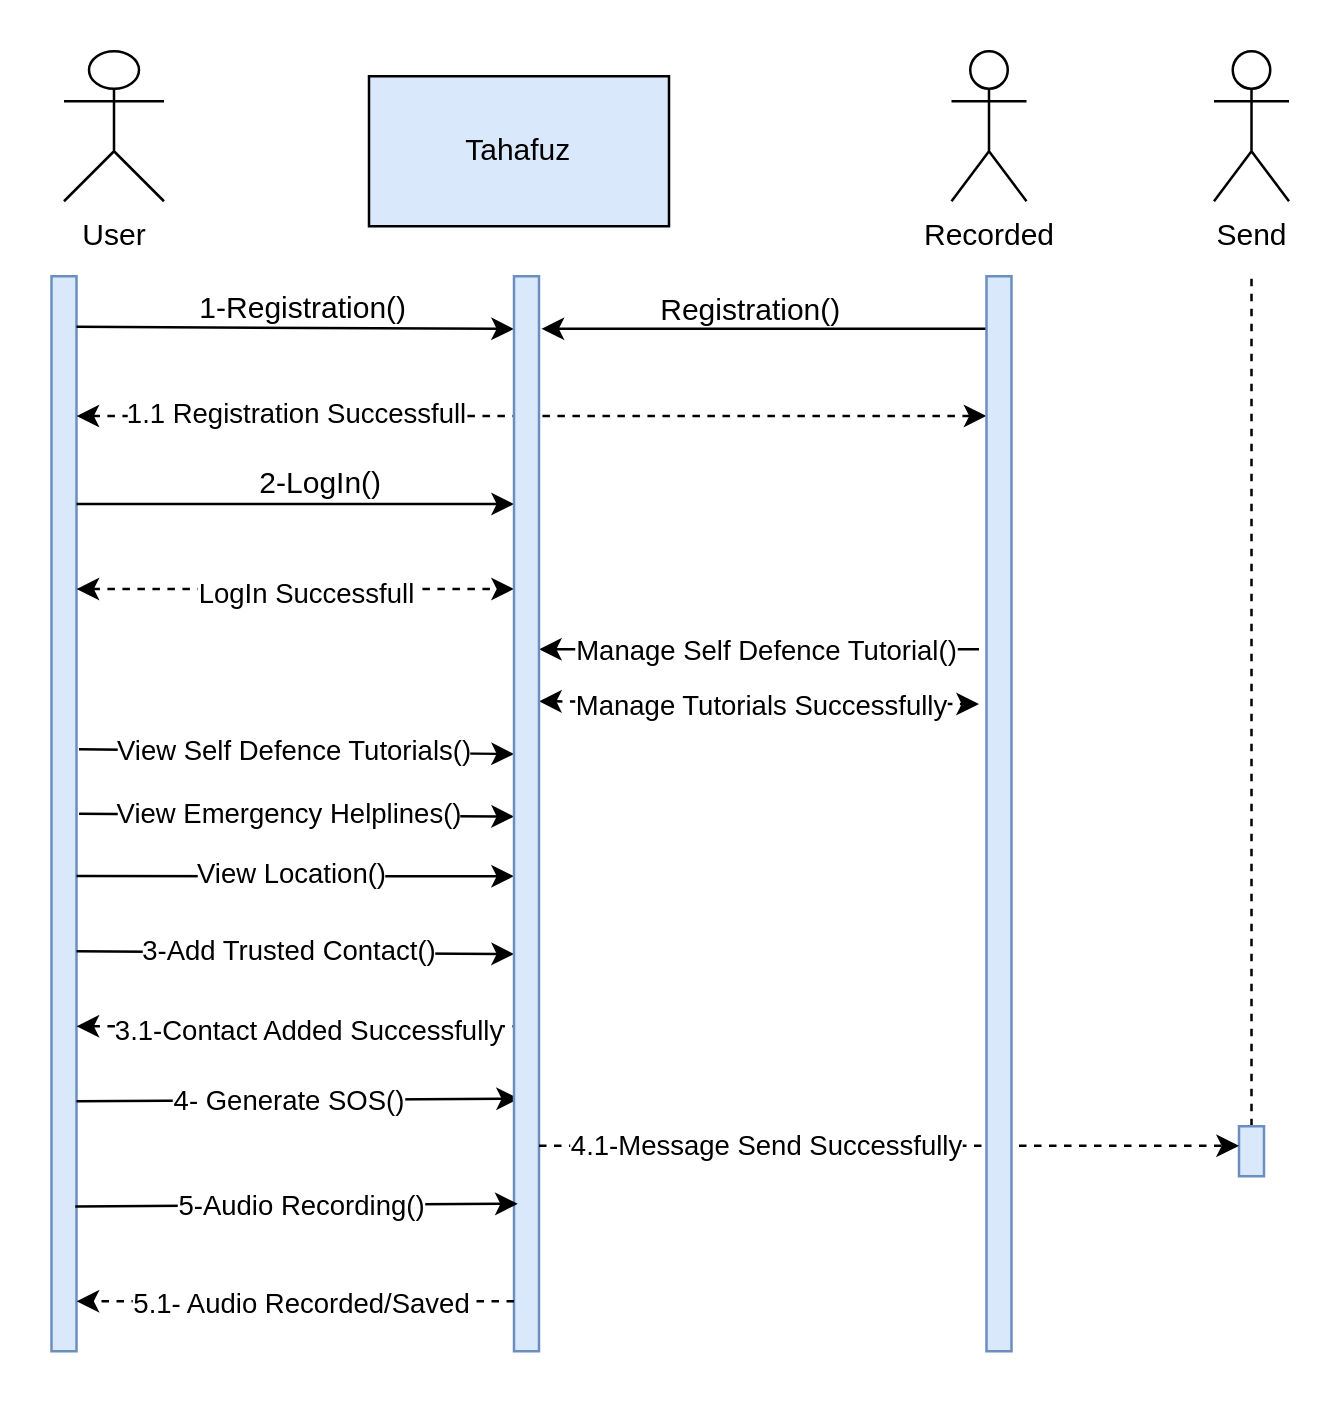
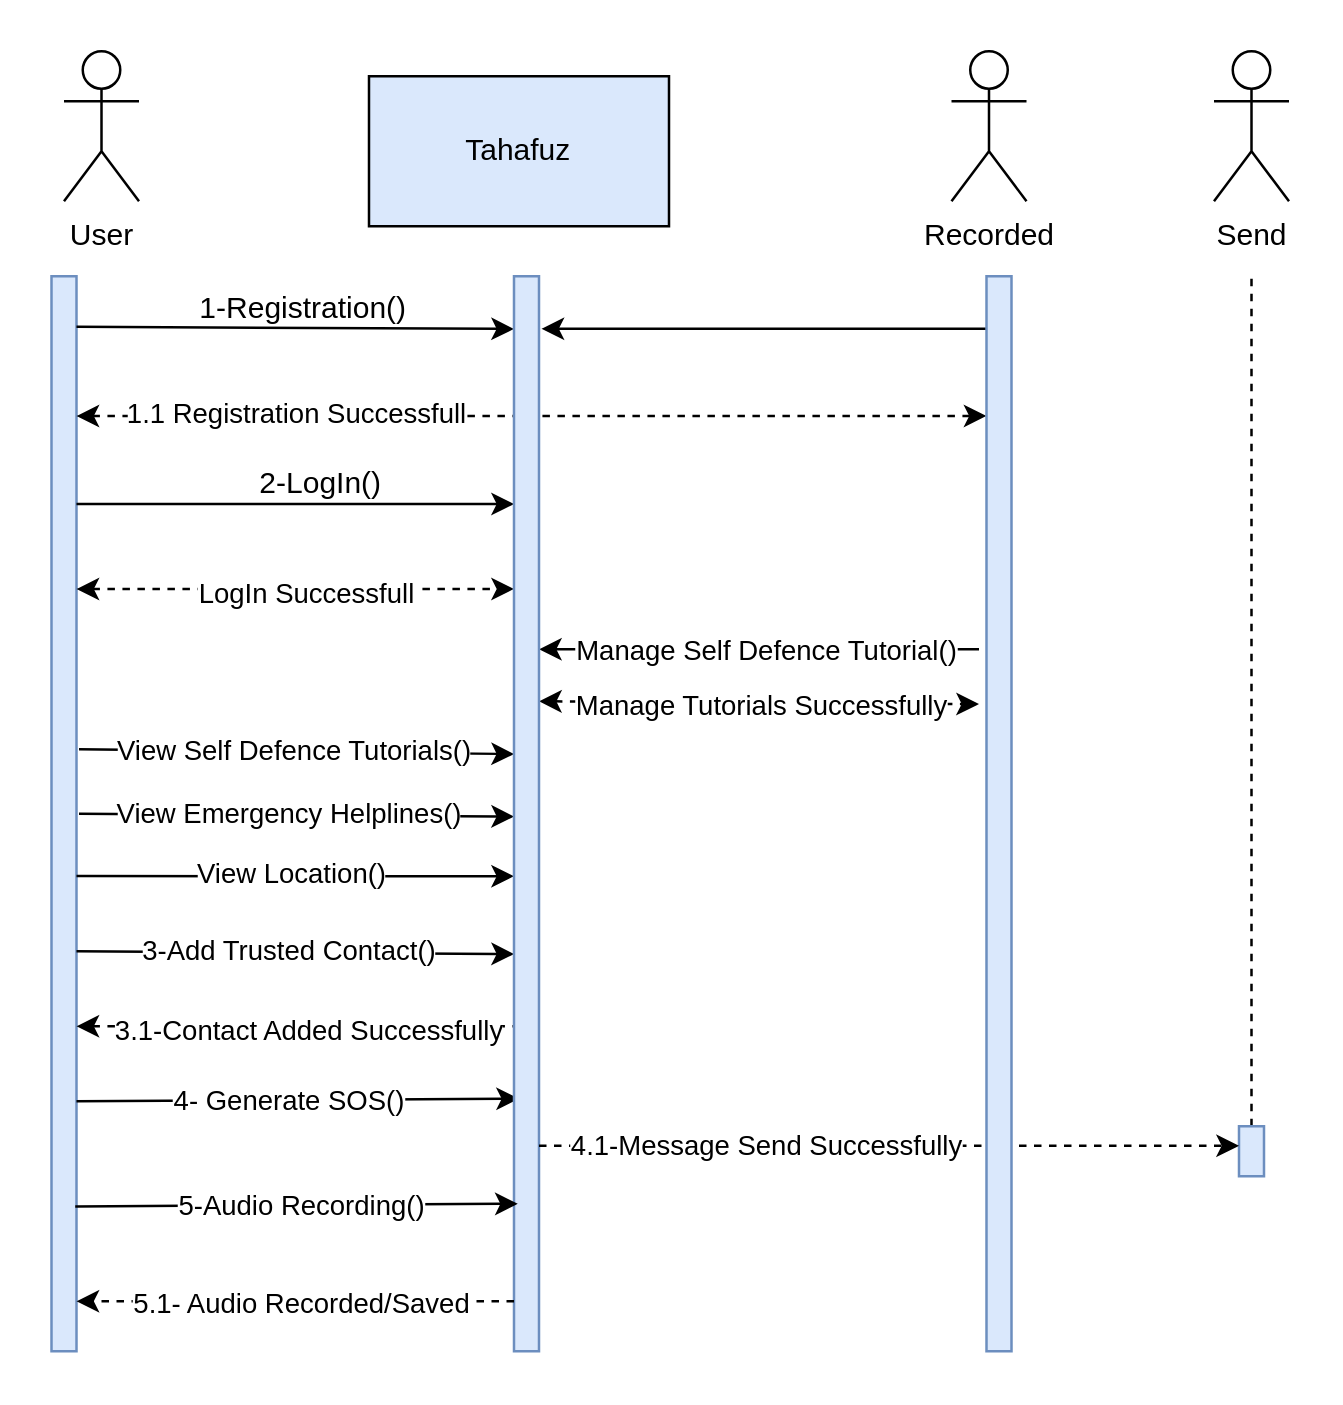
(114, 126) -> (101, 126)
(751, 311) -> none
